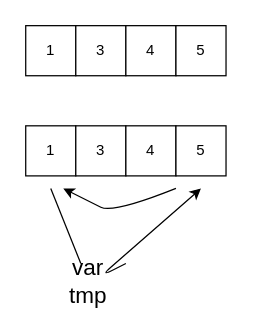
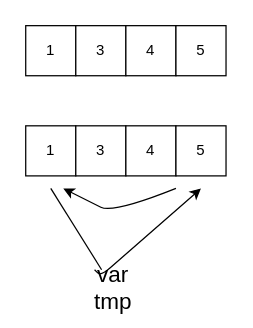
(88, 282) -> (113, 288)
